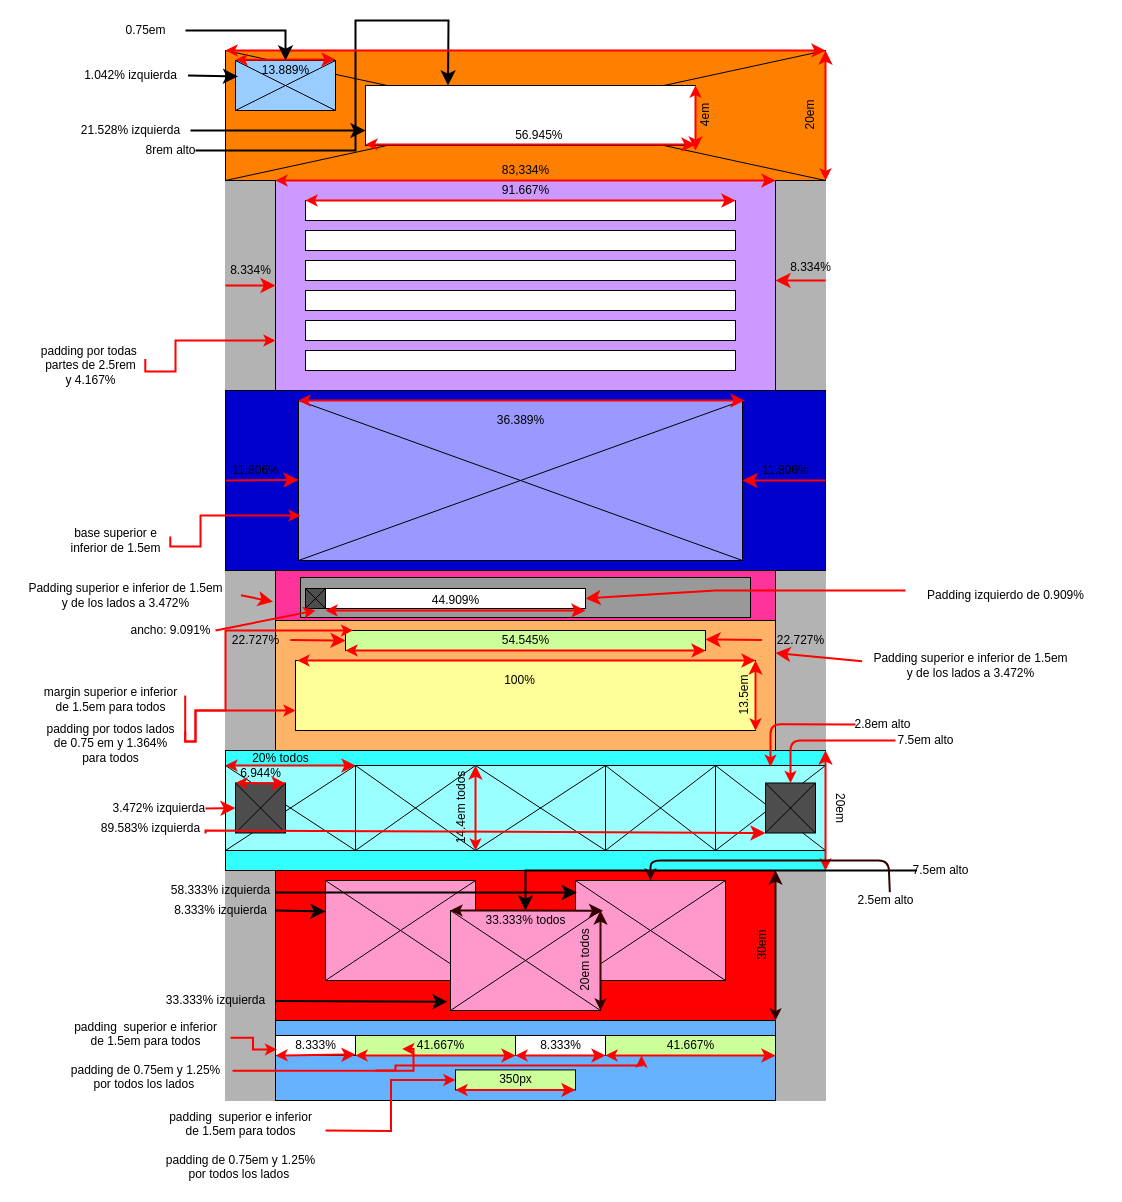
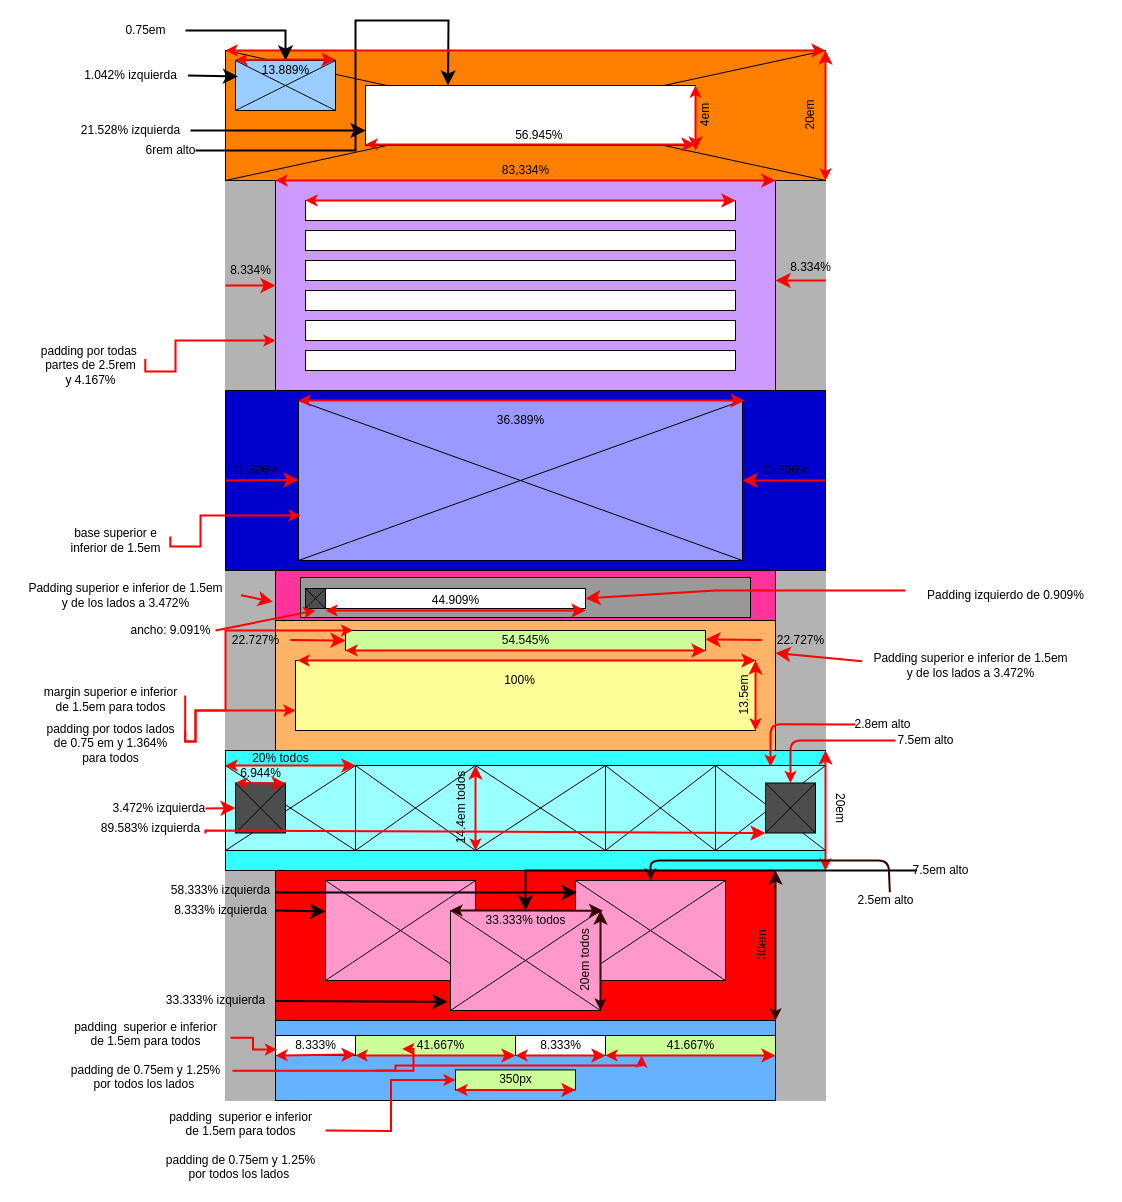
(171, 151) -> (171, 151)
(526, 191) -> none
